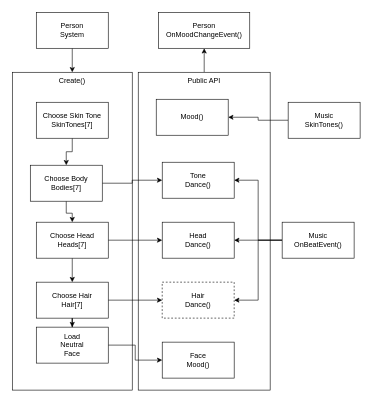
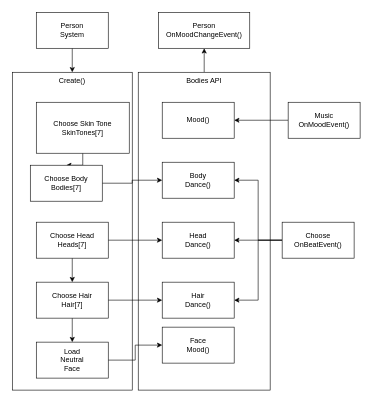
(204, 81) -> (204, 81)
(192, 117) -> (198, 120)
(72, 120) -> (83, 128)
(324, 120) -> (324, 120)
(198, 180) -> (198, 180)
(68, 213) -> none
(318, 240) -> (318, 240)
(198, 300) -> (198, 300)
(72, 345) -> (72, 360)
(198, 360) -> (198, 345)
